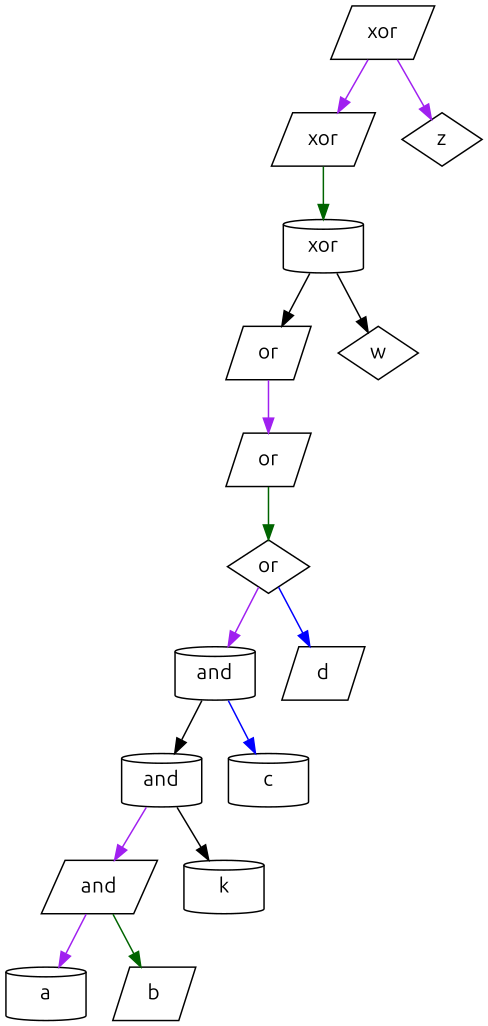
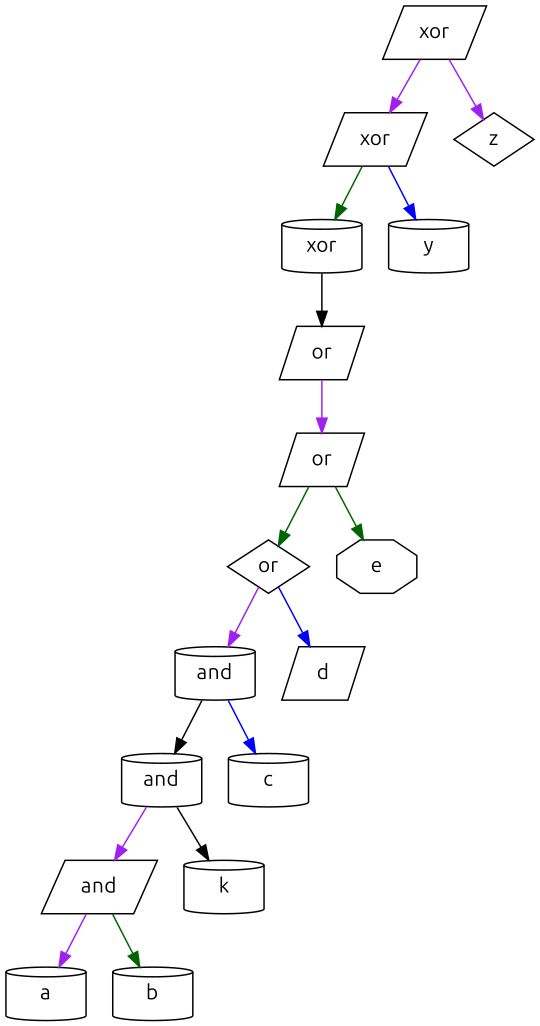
none -> (429, 246)
(378, 353) -> none
none -> (377, 567)
(154, 994) -> (153, 994)
